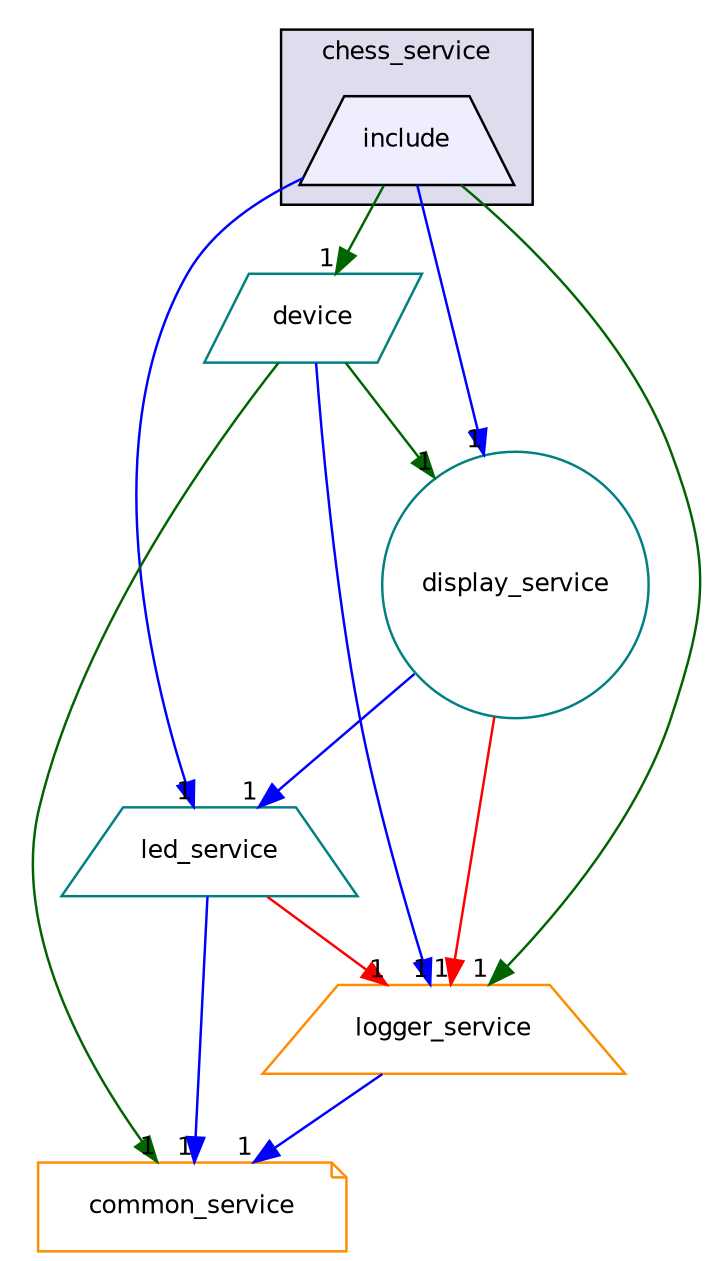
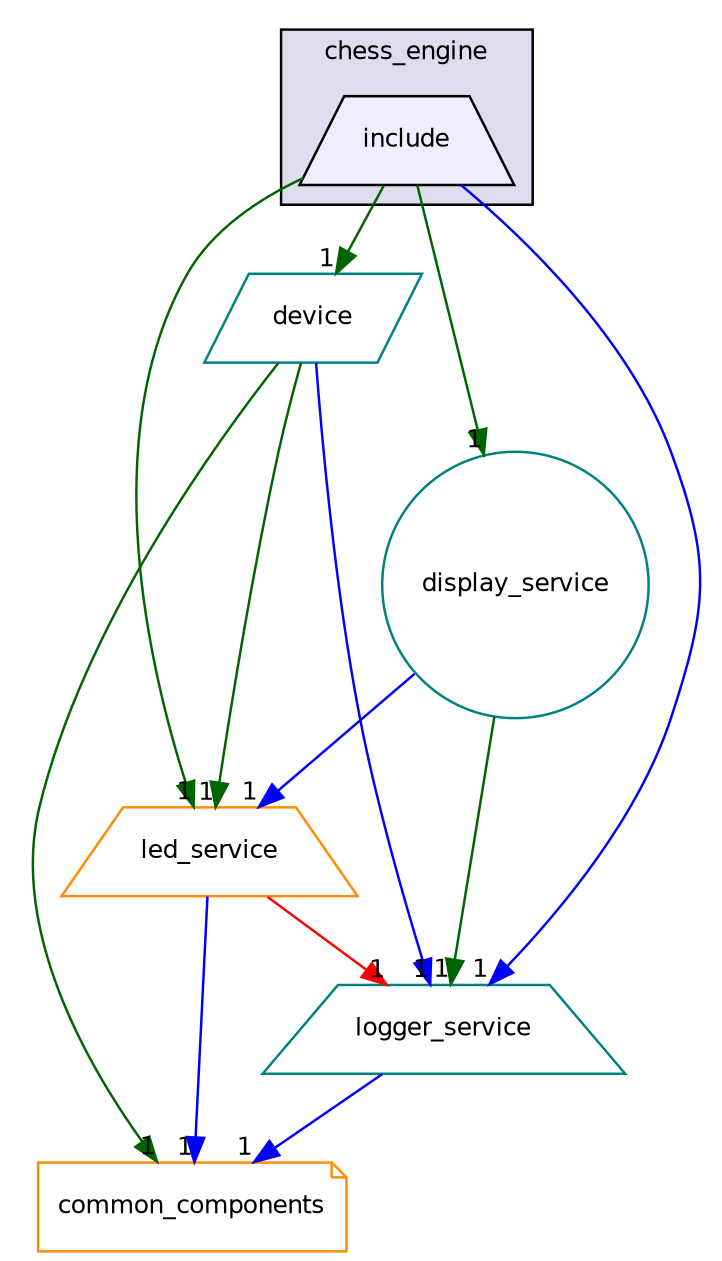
(407, 53) -> (407, 53)
(448, 308) -> (448, 308)
(382, 410) -> (255, 572)
(139, 451) -> (139, 451)
(699, 563) -> (699, 563)
(475, 838) -> (475, 838)
(210, 852) -> (210, 852)
(444, 1029) -> (444, 1029)
(192, 1207) -> (192, 1207)
